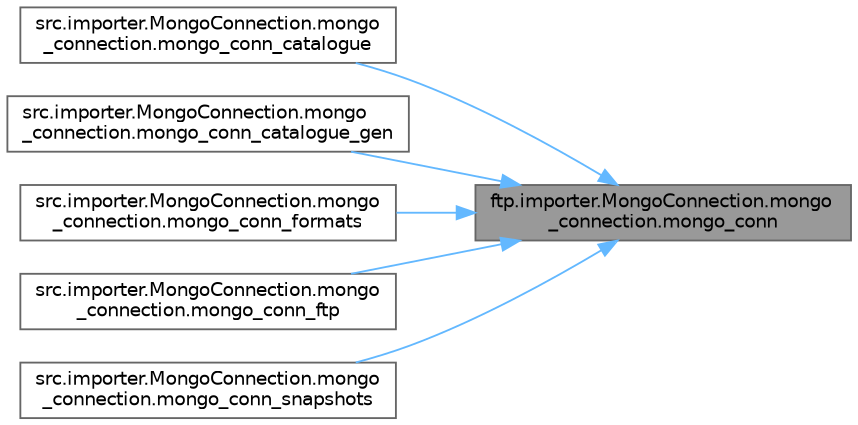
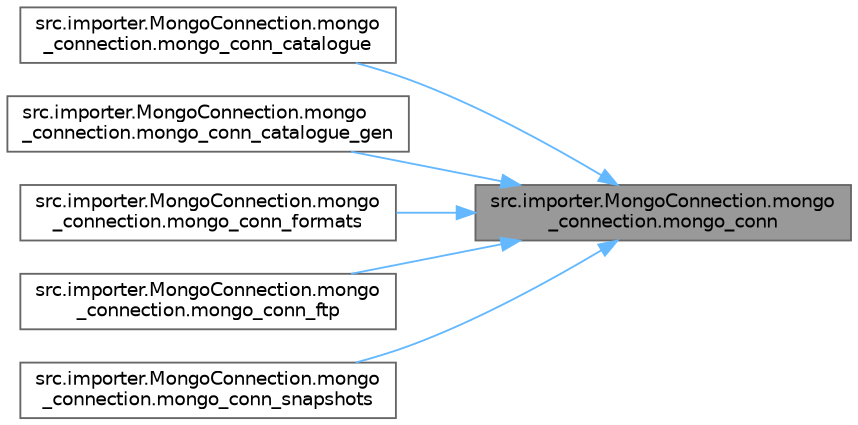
(663, 213) -> (663, 213)
